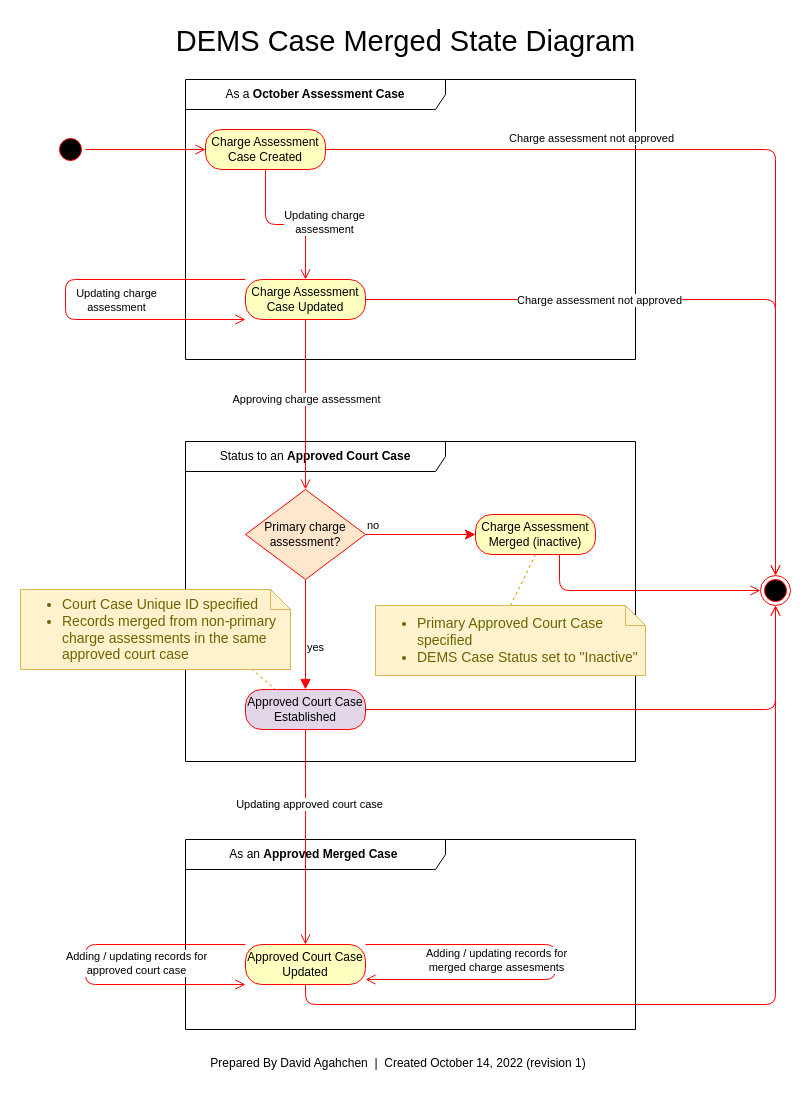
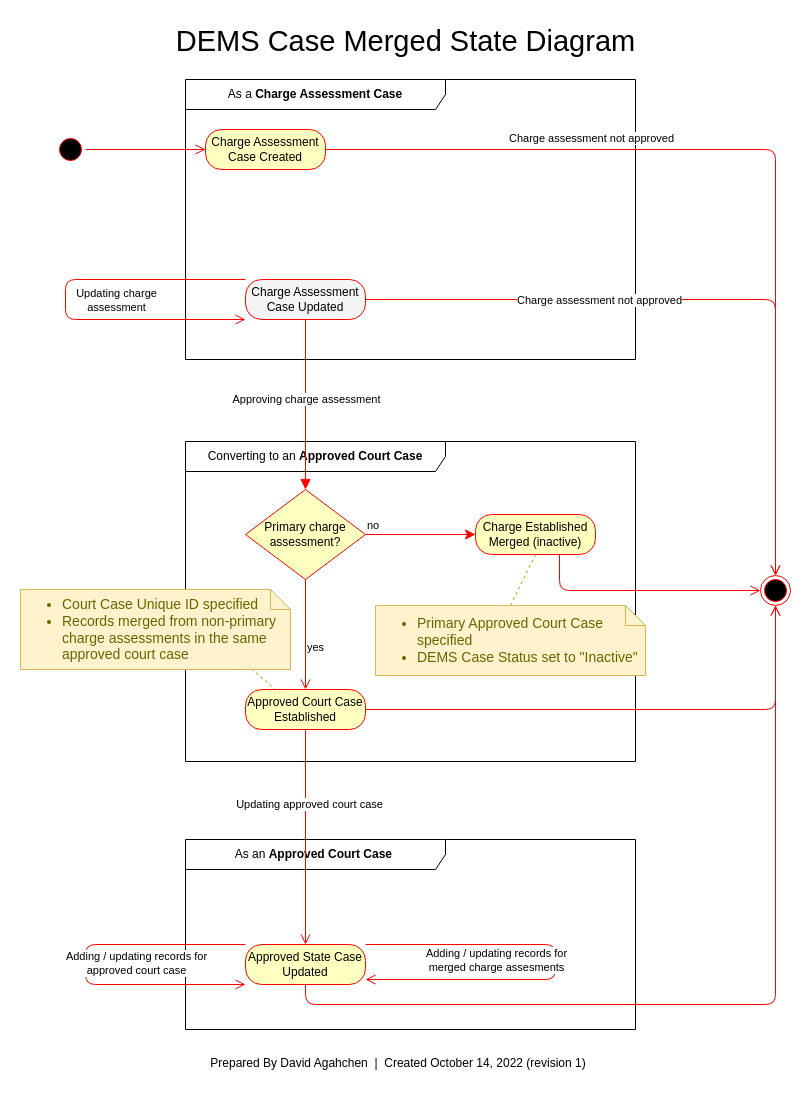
(316, 95) -> (316, 95)
(266, 202) -> none
(306, 300) -> (306, 300)
(316, 457) -> (316, 457)
(306, 481) -> (306, 478)
(306, 535) -> (306, 535)
(536, 535) -> (536, 535)
(306, 678) -> (306, 681)
(306, 710) -> (306, 710)
(316, 855) -> (316, 855)
(306, 965) -> (306, 965)
